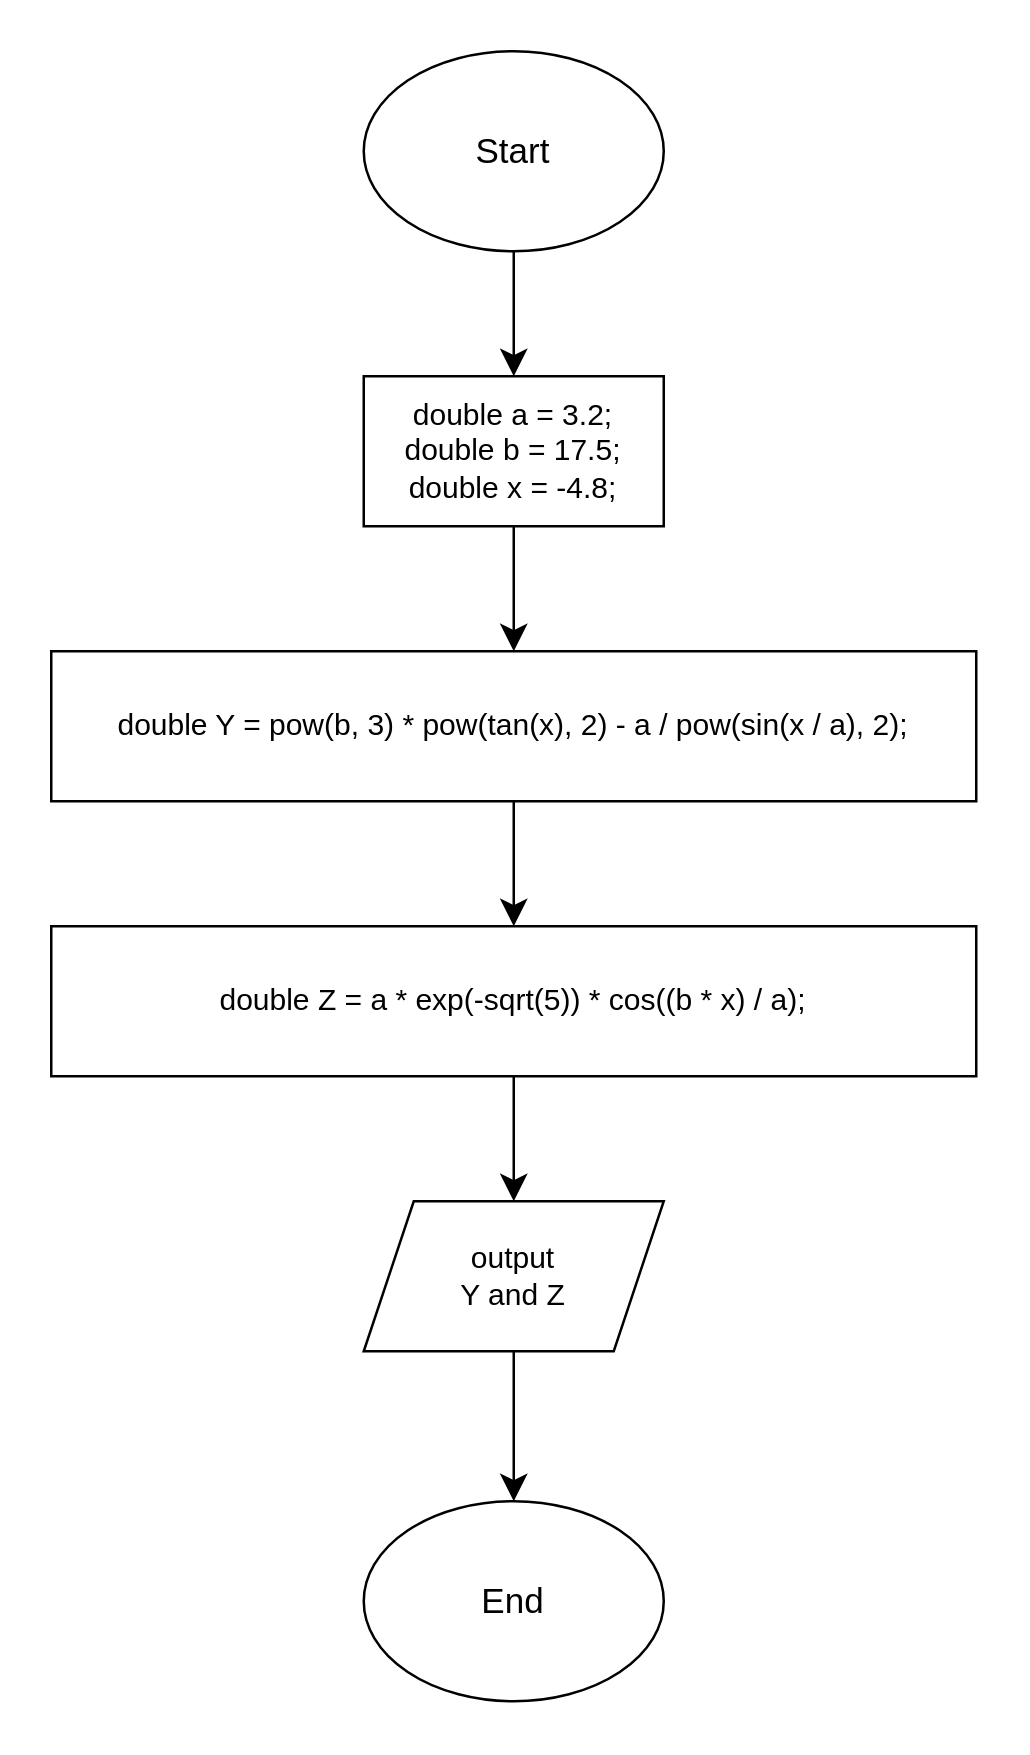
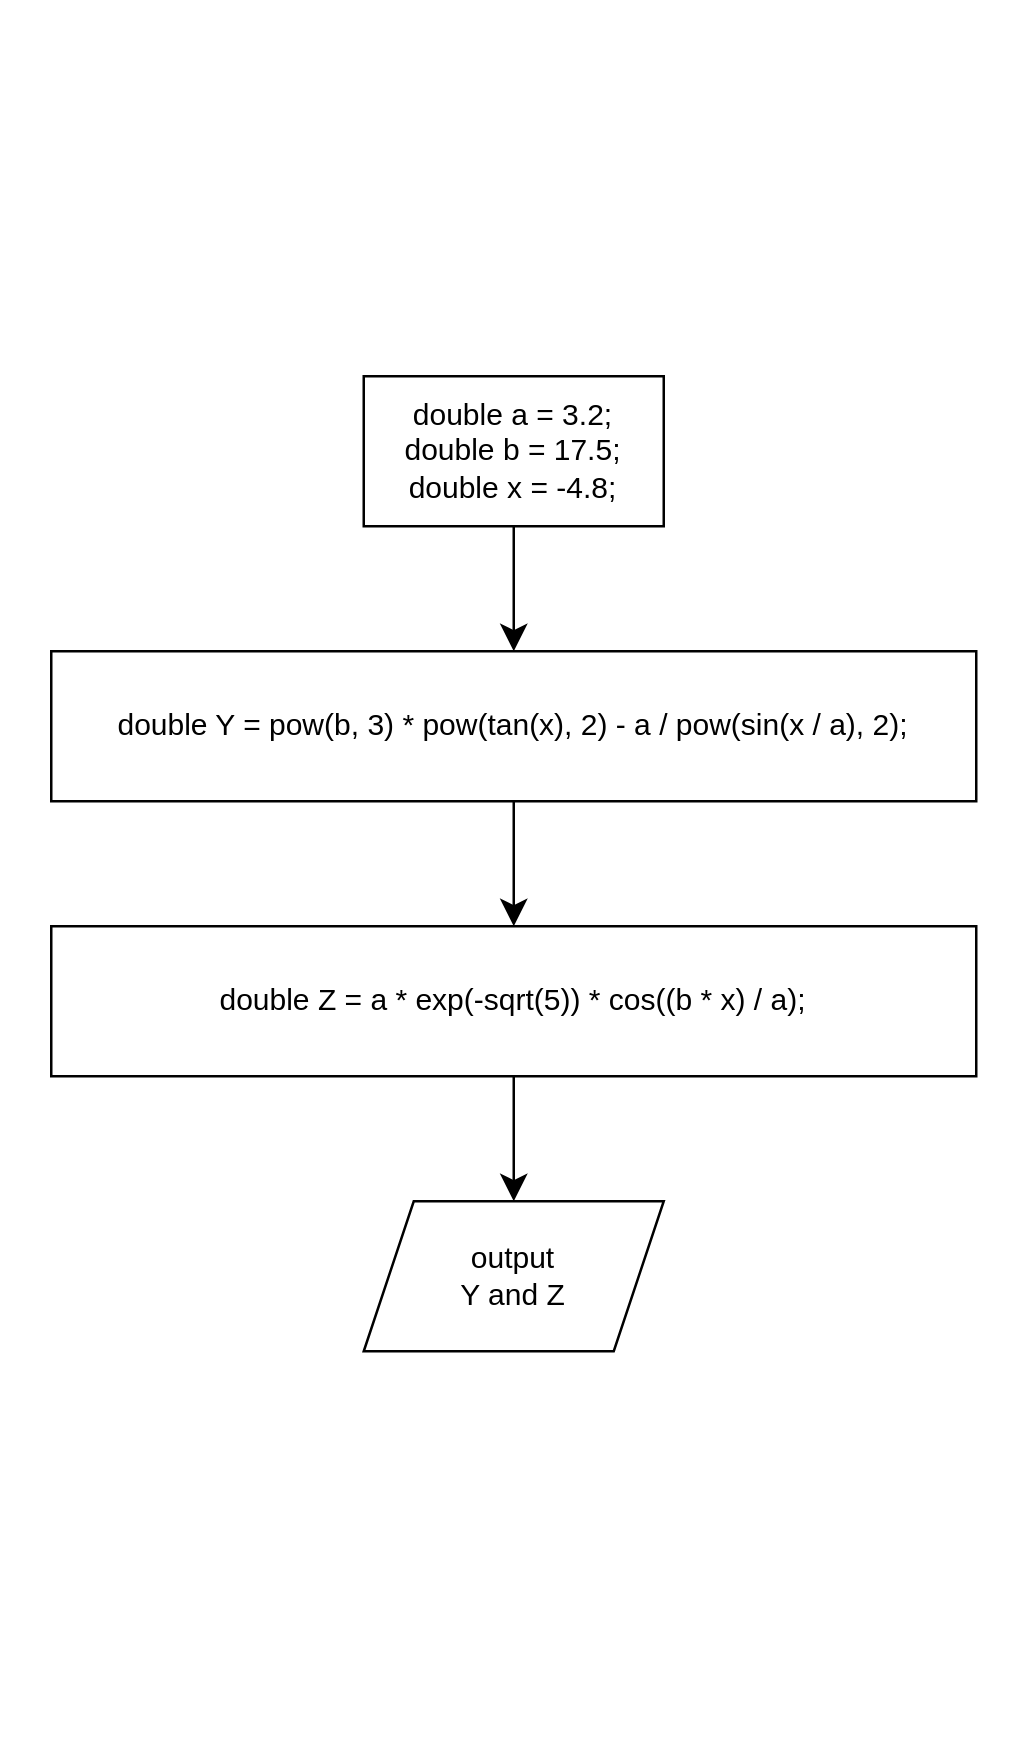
(514, 151) -> none
(514, 304) -> none
(514, 1417) -> none
(514, 1601) -> none
